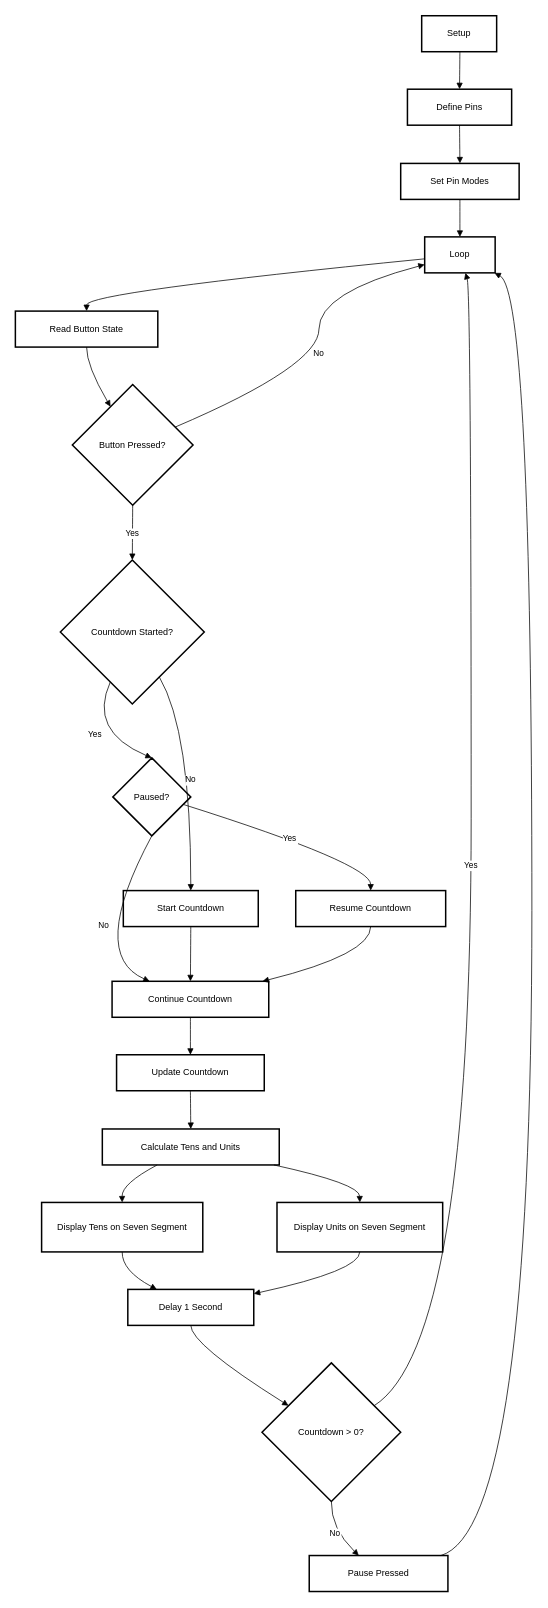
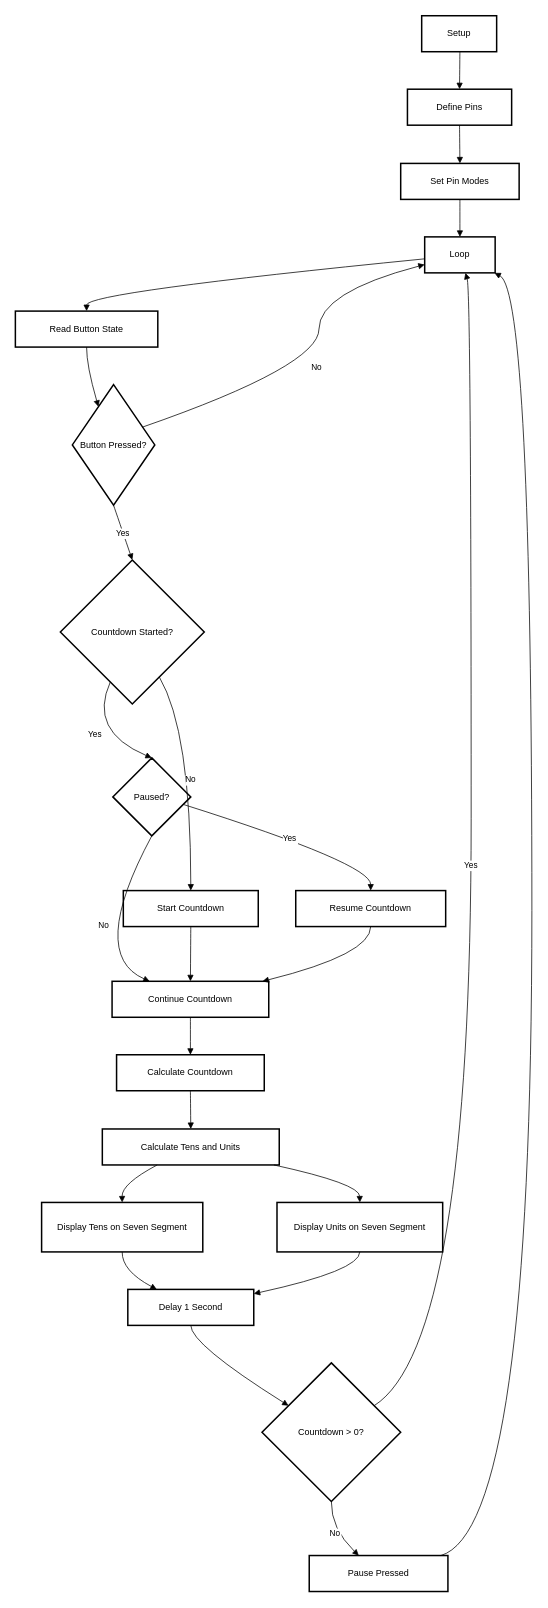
(133, 445) -> (114, 445)
(191, 1073) -> (191, 1073)
